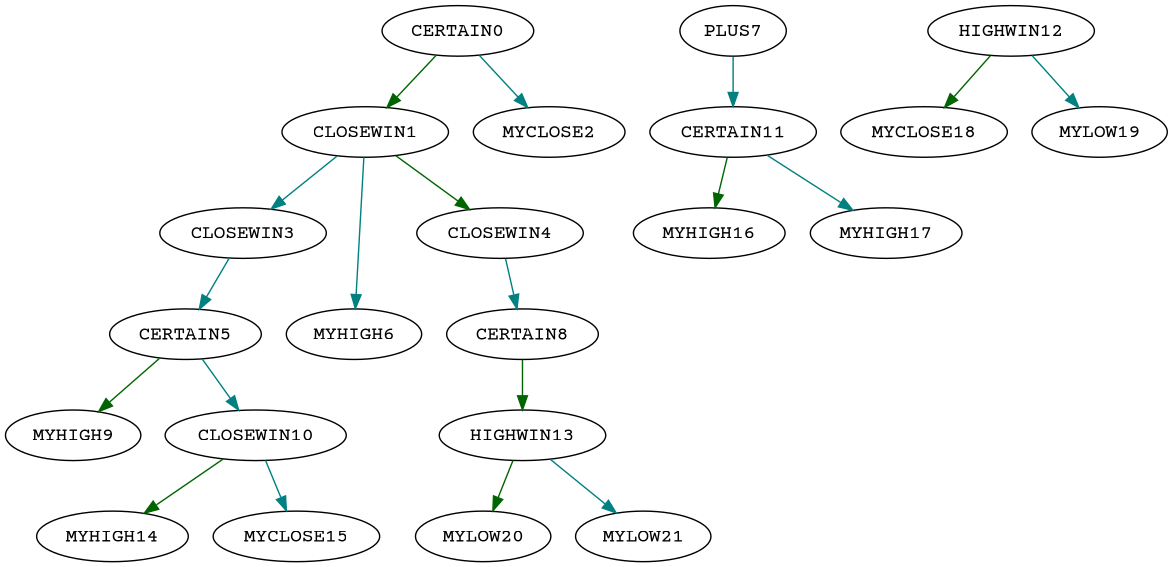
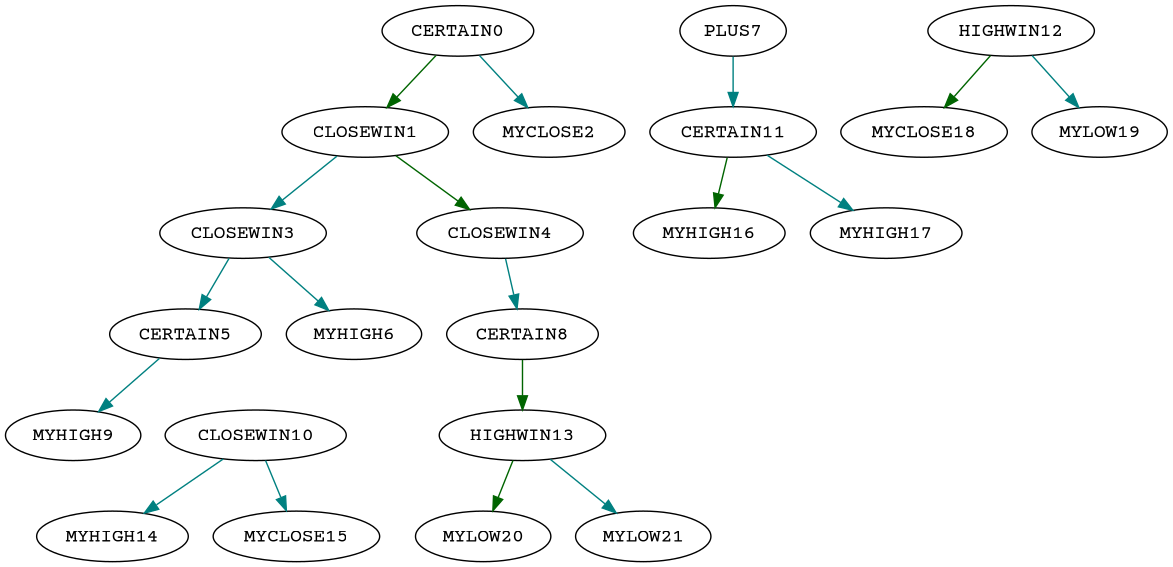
(360, 226) -> (293, 279)
(216, 379) -> none
(134, 380) -> (134, 380)
(190, 482) -> (190, 482)
